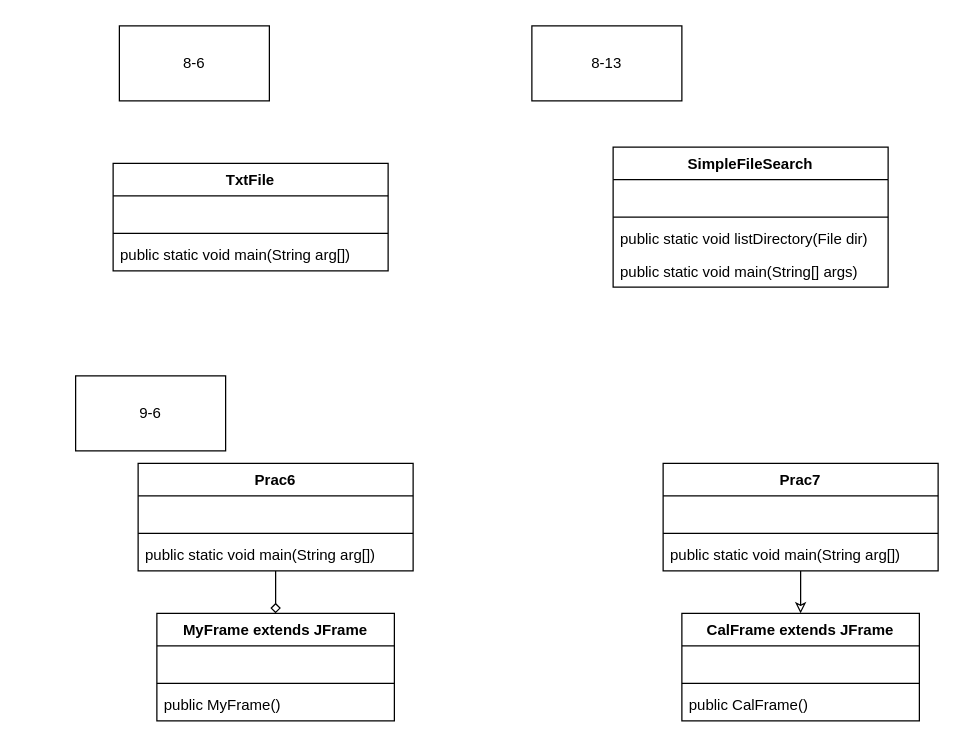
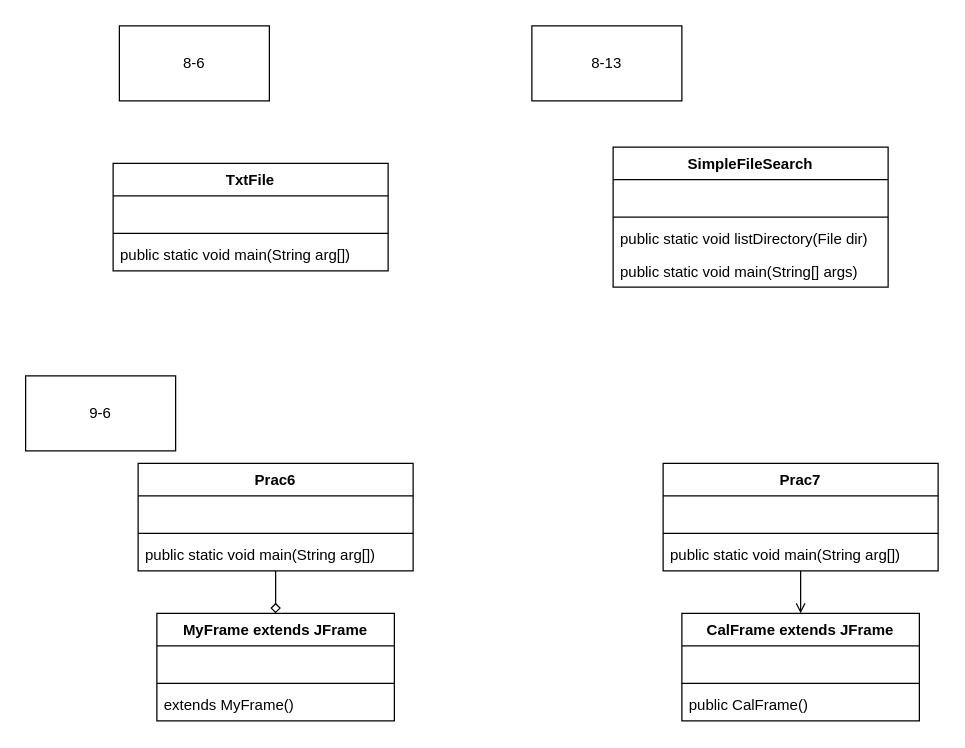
(151, 413) -> (101, 413)
(801, 603) -> (801, 605)
(225, 705) -> (233, 705)
